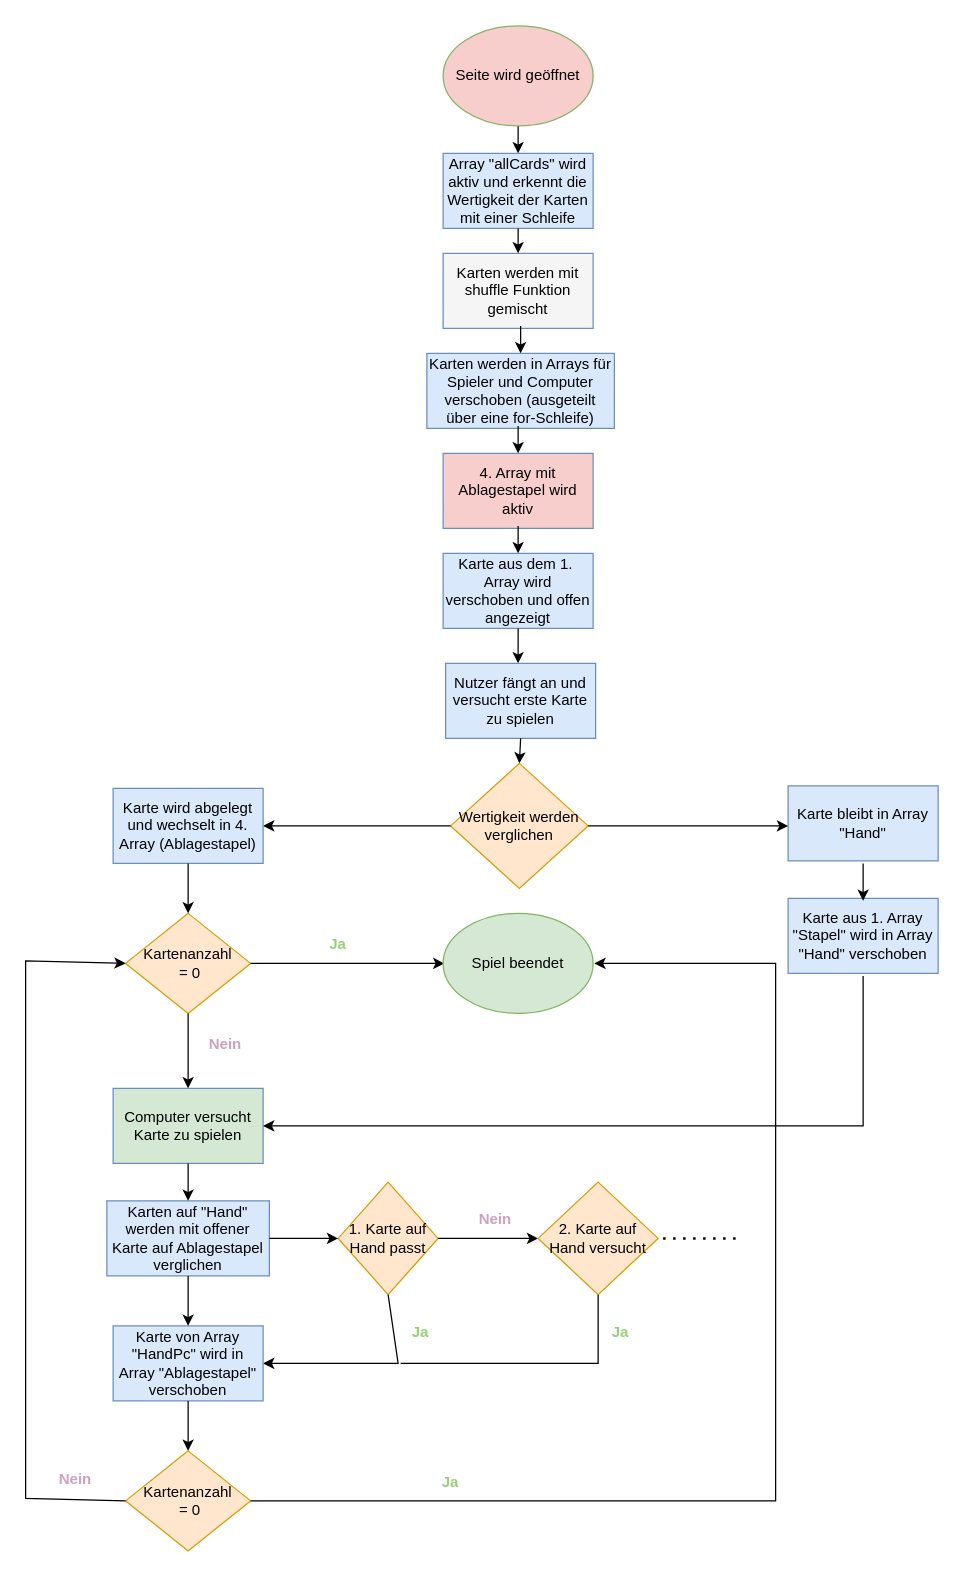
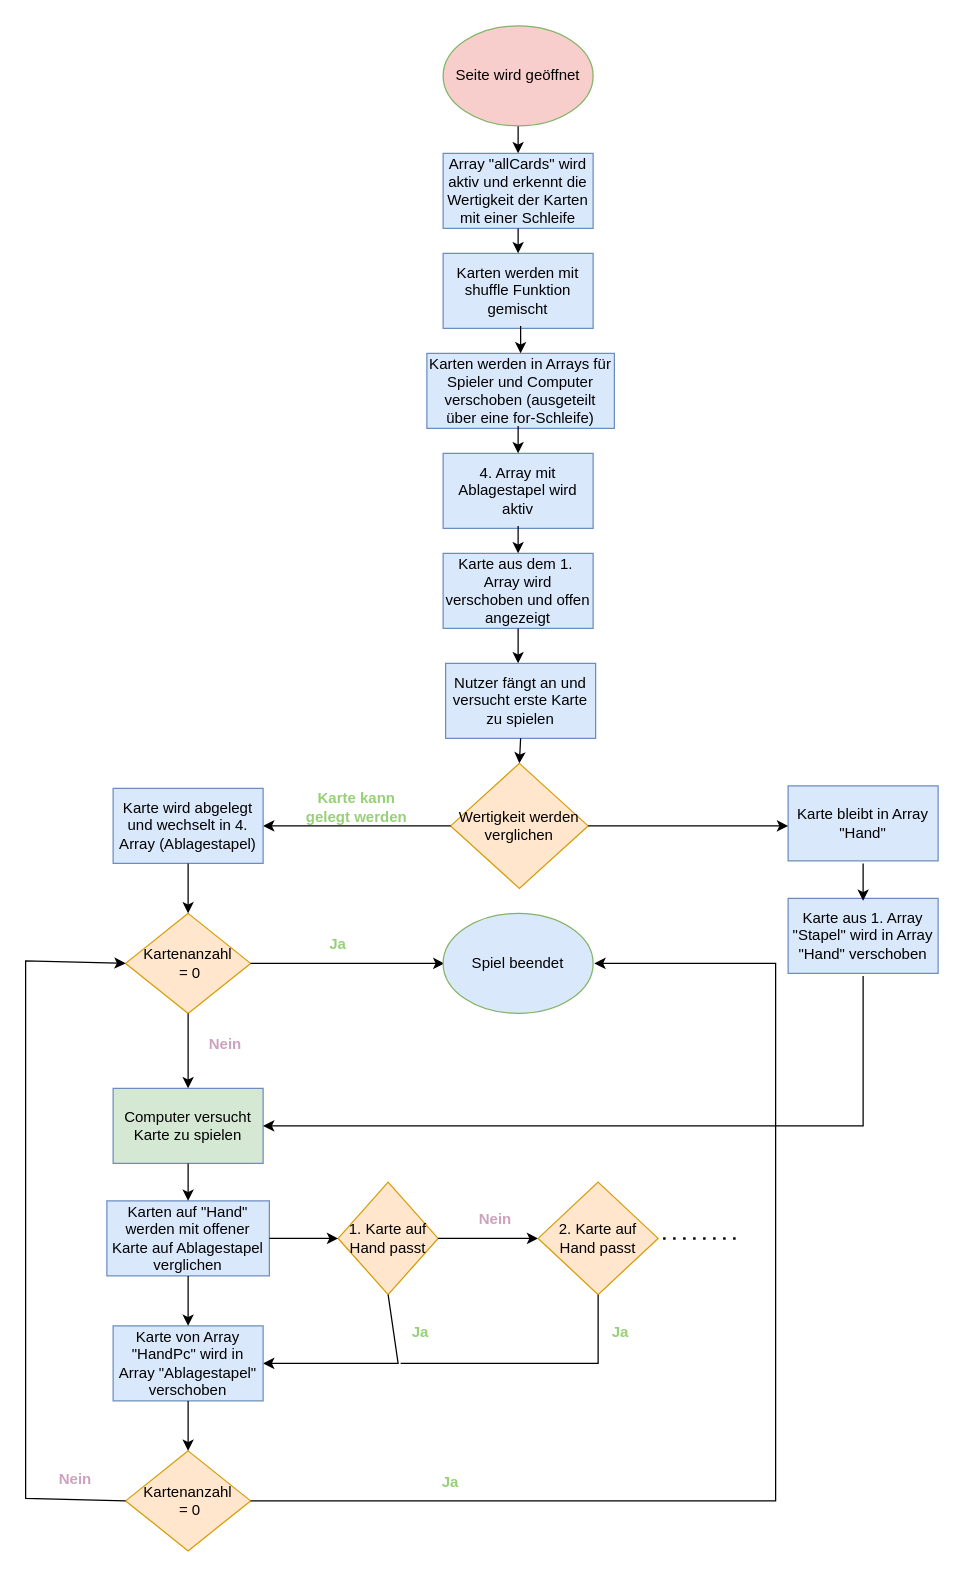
(518, 291) -> (518, 291)
(518, 491) -> (518, 491)
none -> (357, 807)
(518, 963) -> (518, 963)
(598, 1238) -> (598, 1238)
